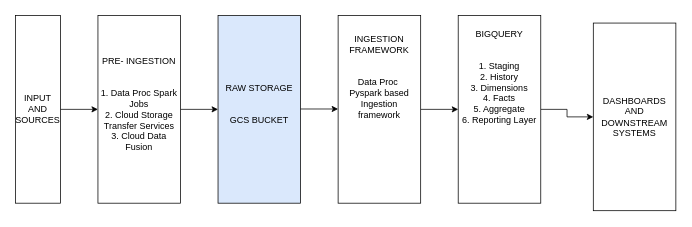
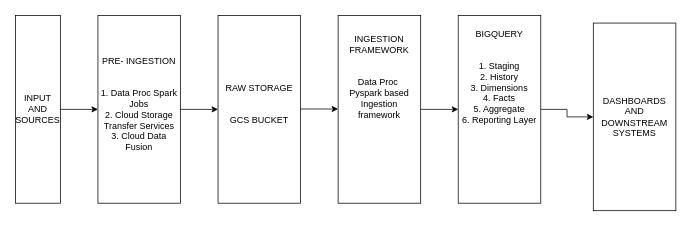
(259, 109) -> (259, 109)
